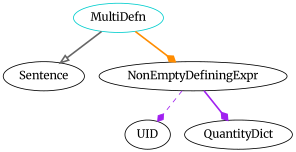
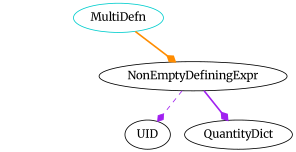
(44, 76) -> none
